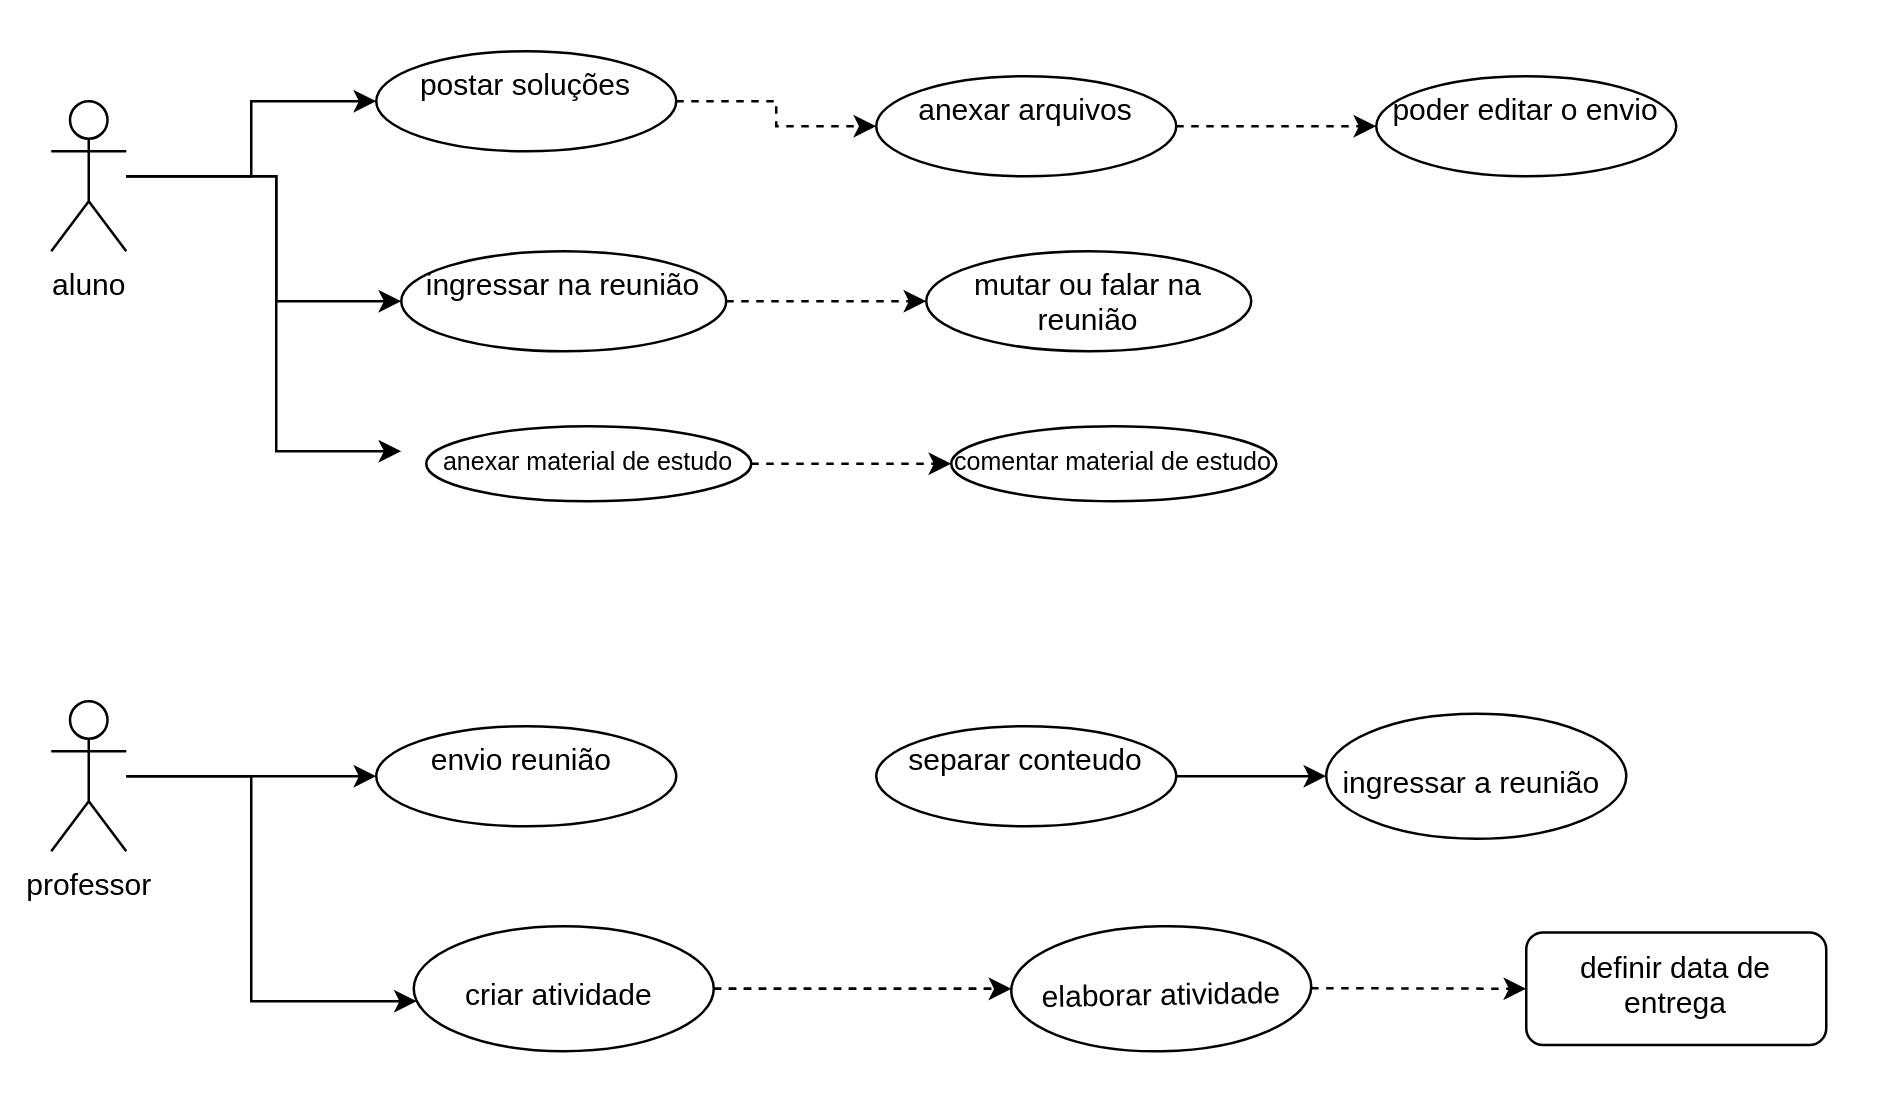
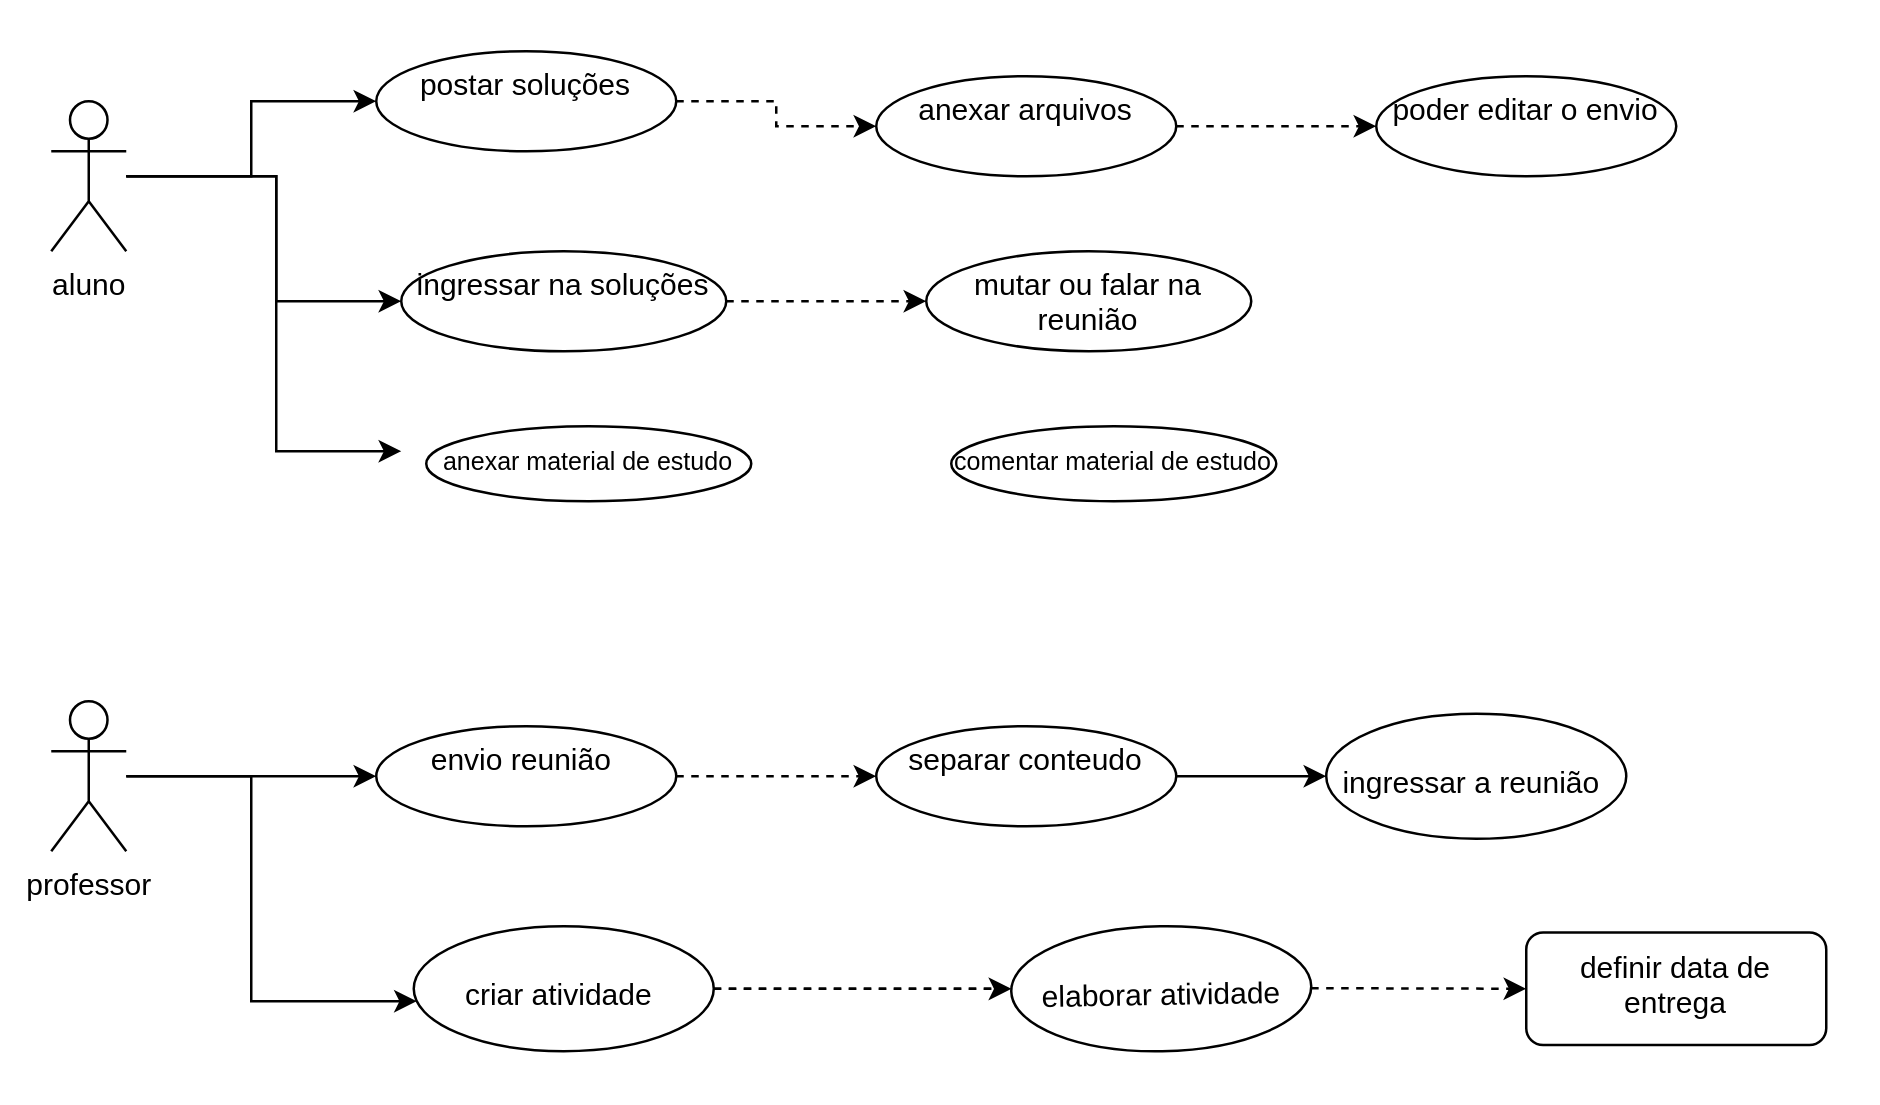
(564, 287) -> (564, 305)
(843, 464) -> none
none -> (768, 776)
